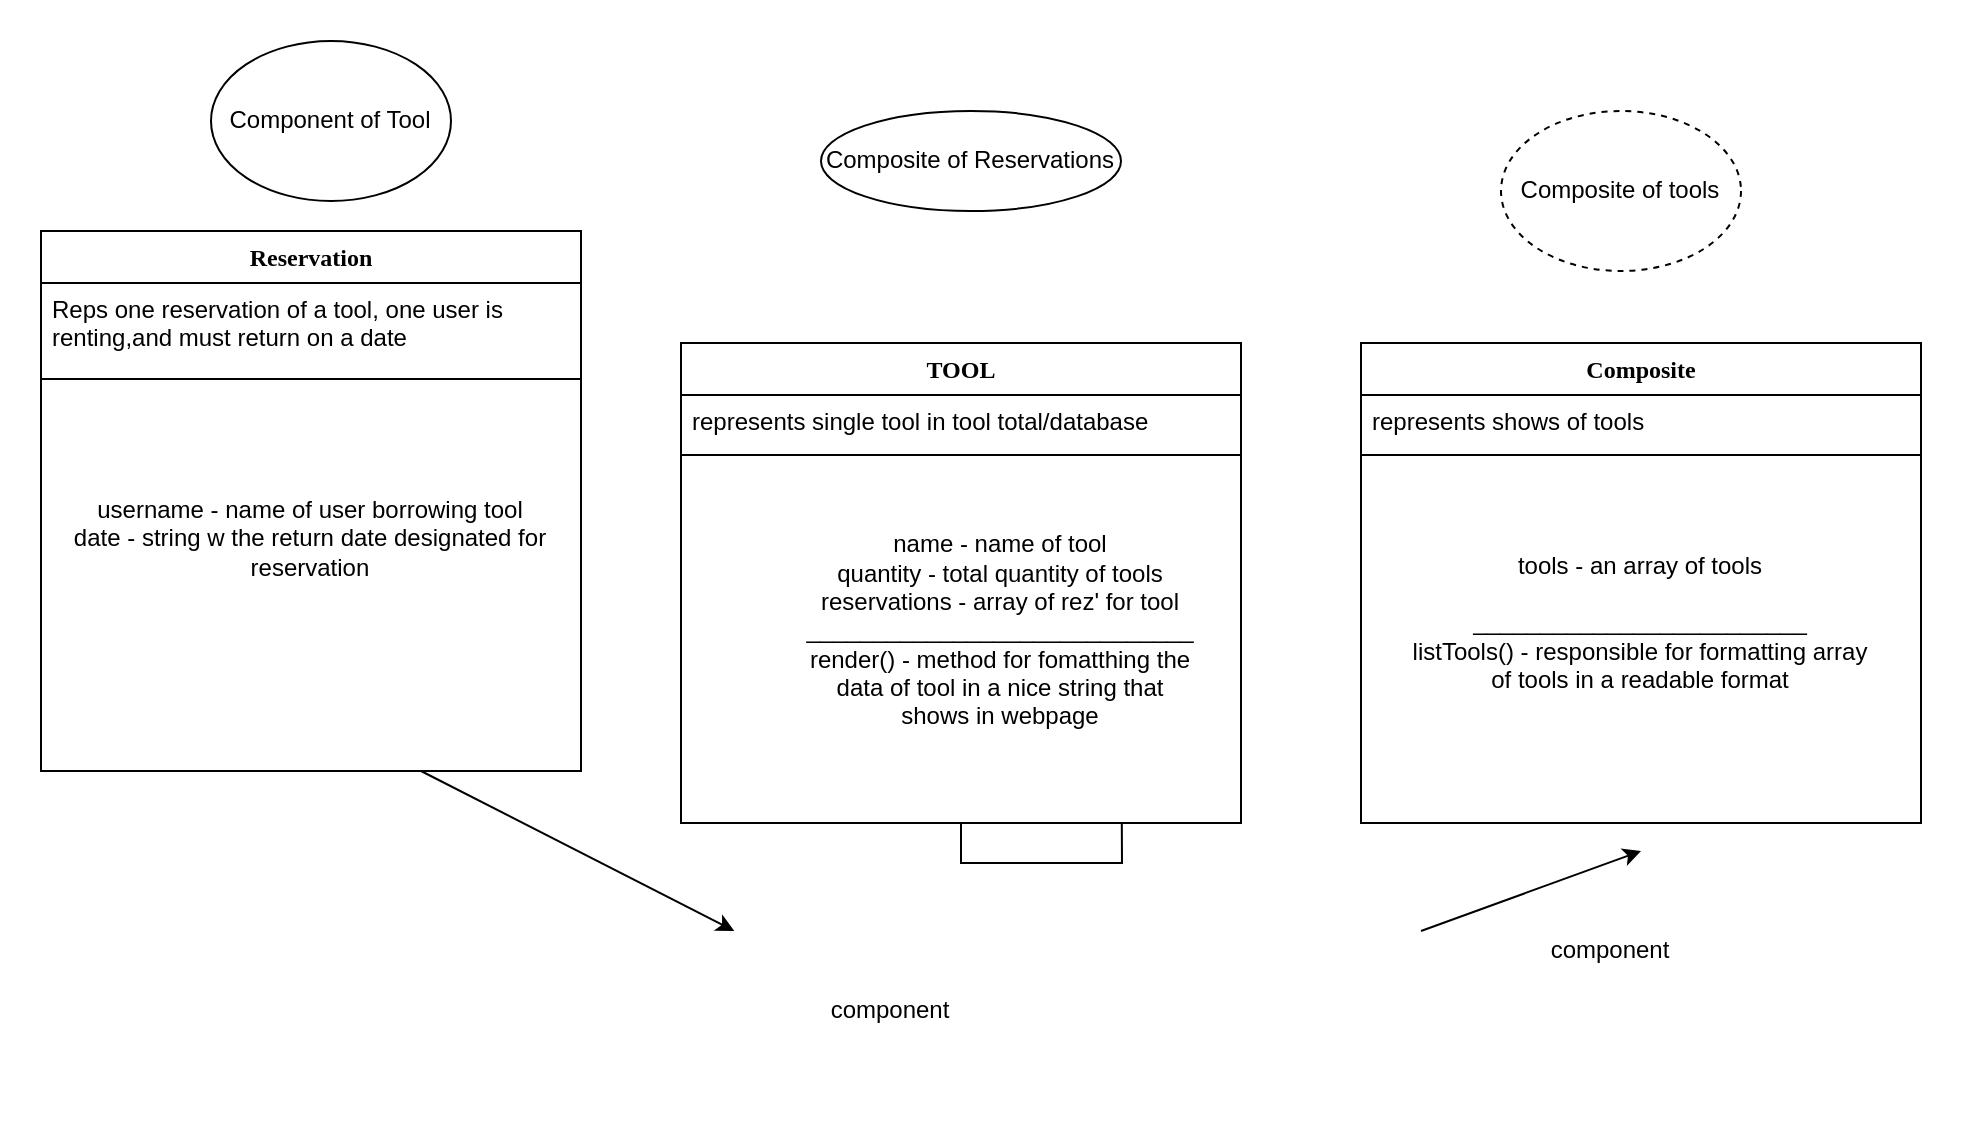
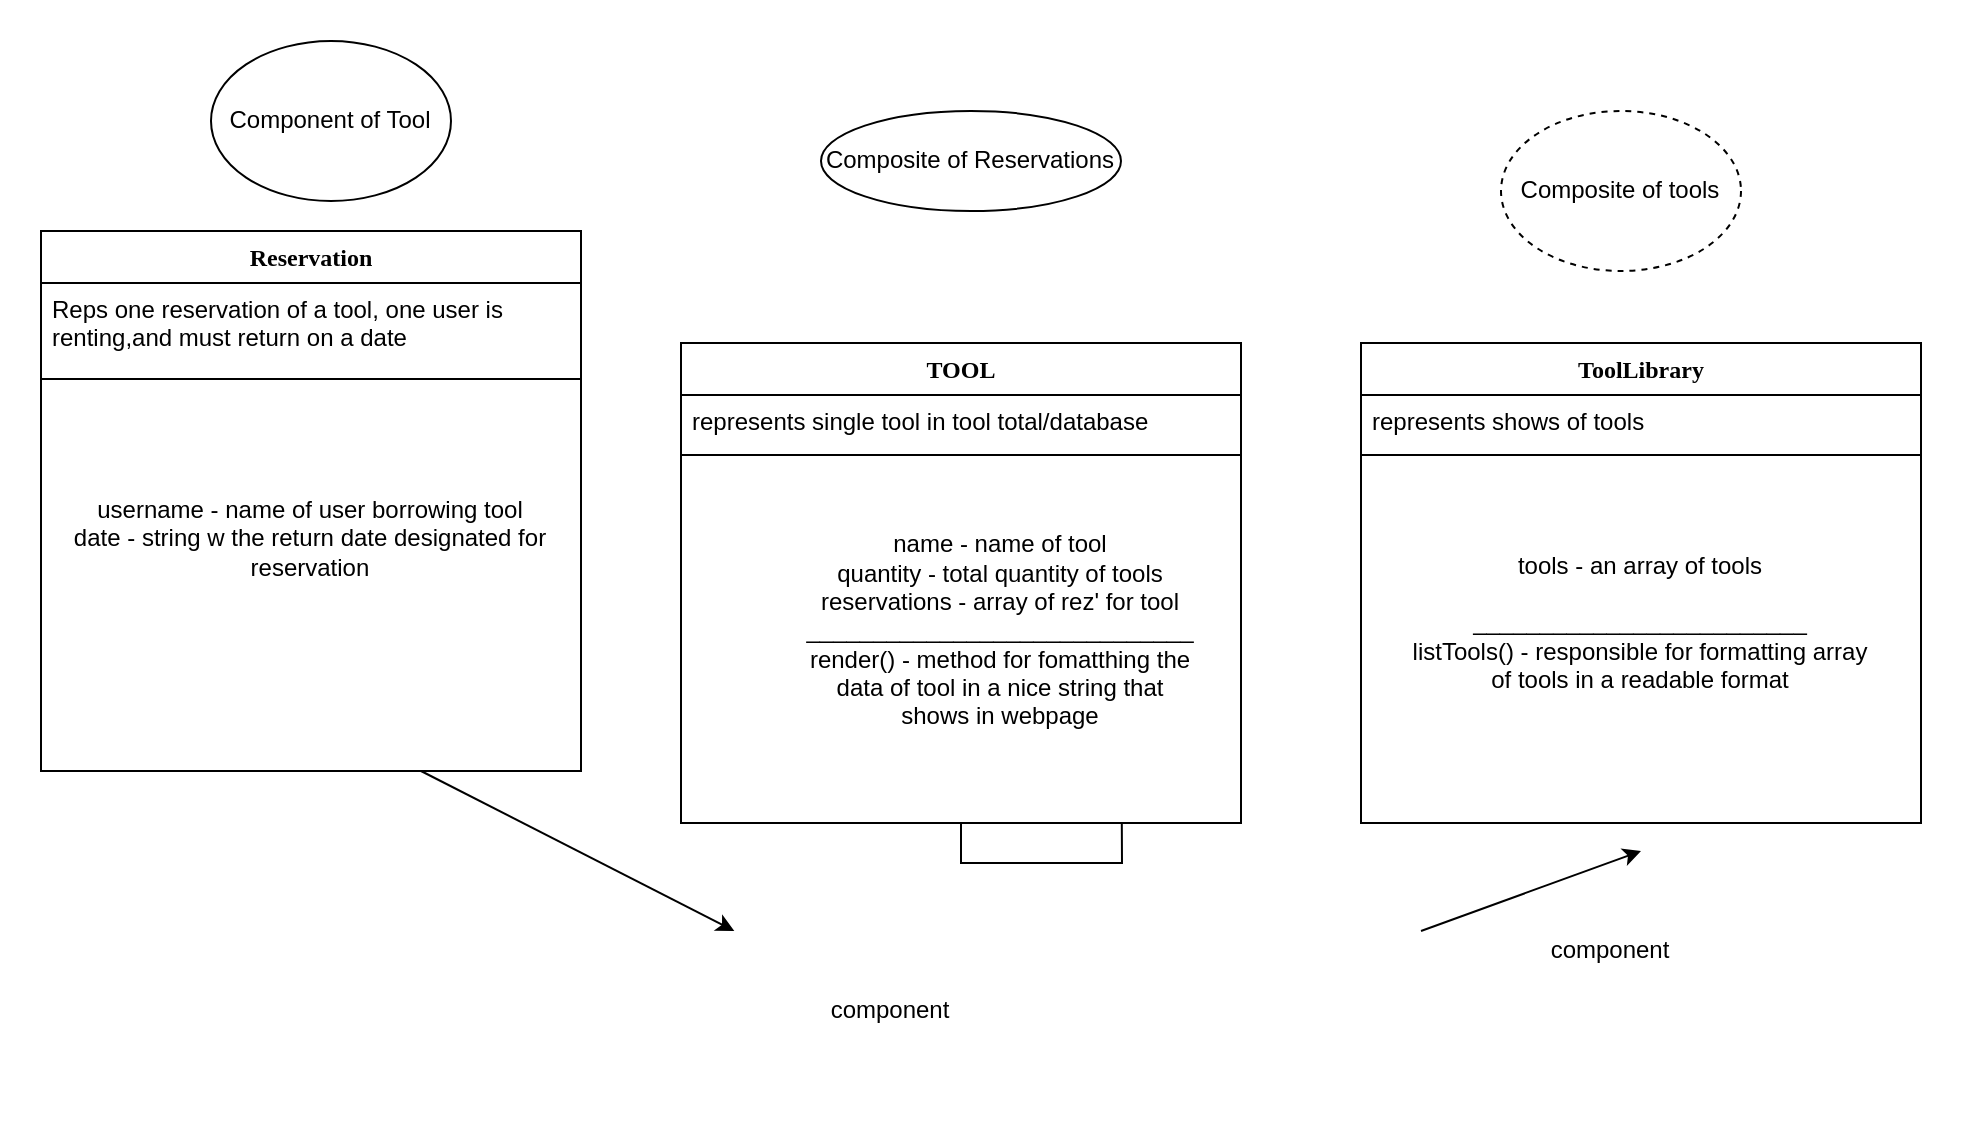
(1642, 371) -> (1642, 371)
